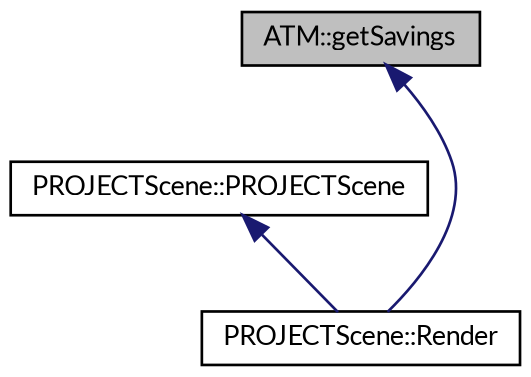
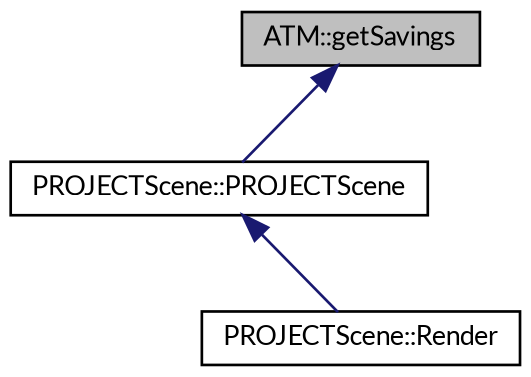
(455, 201) -> (280, 124)
